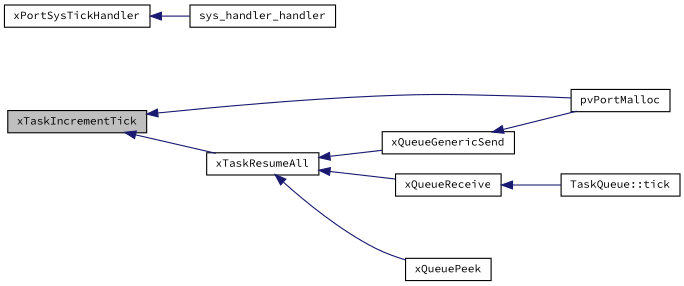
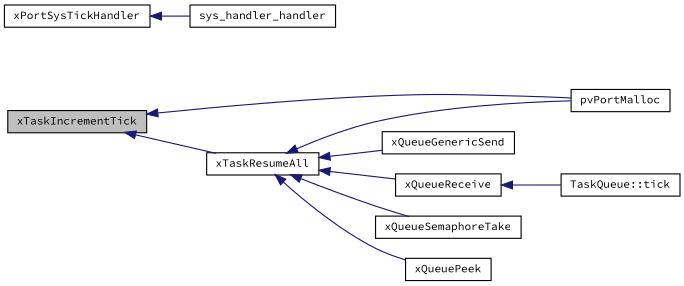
(540, 120) -> (431, 112)
none -> (448, 227)
